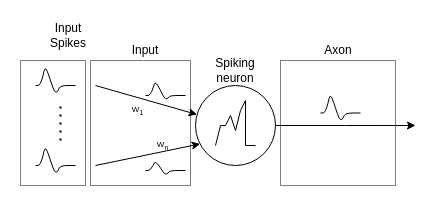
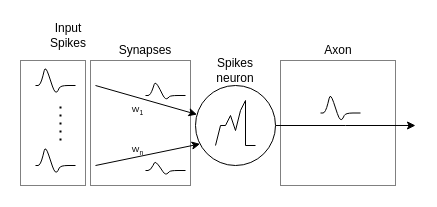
(146, 51) -> (146, 51)
(236, 71) -> (236, 71)
(163, 143) -> (138, 148)
